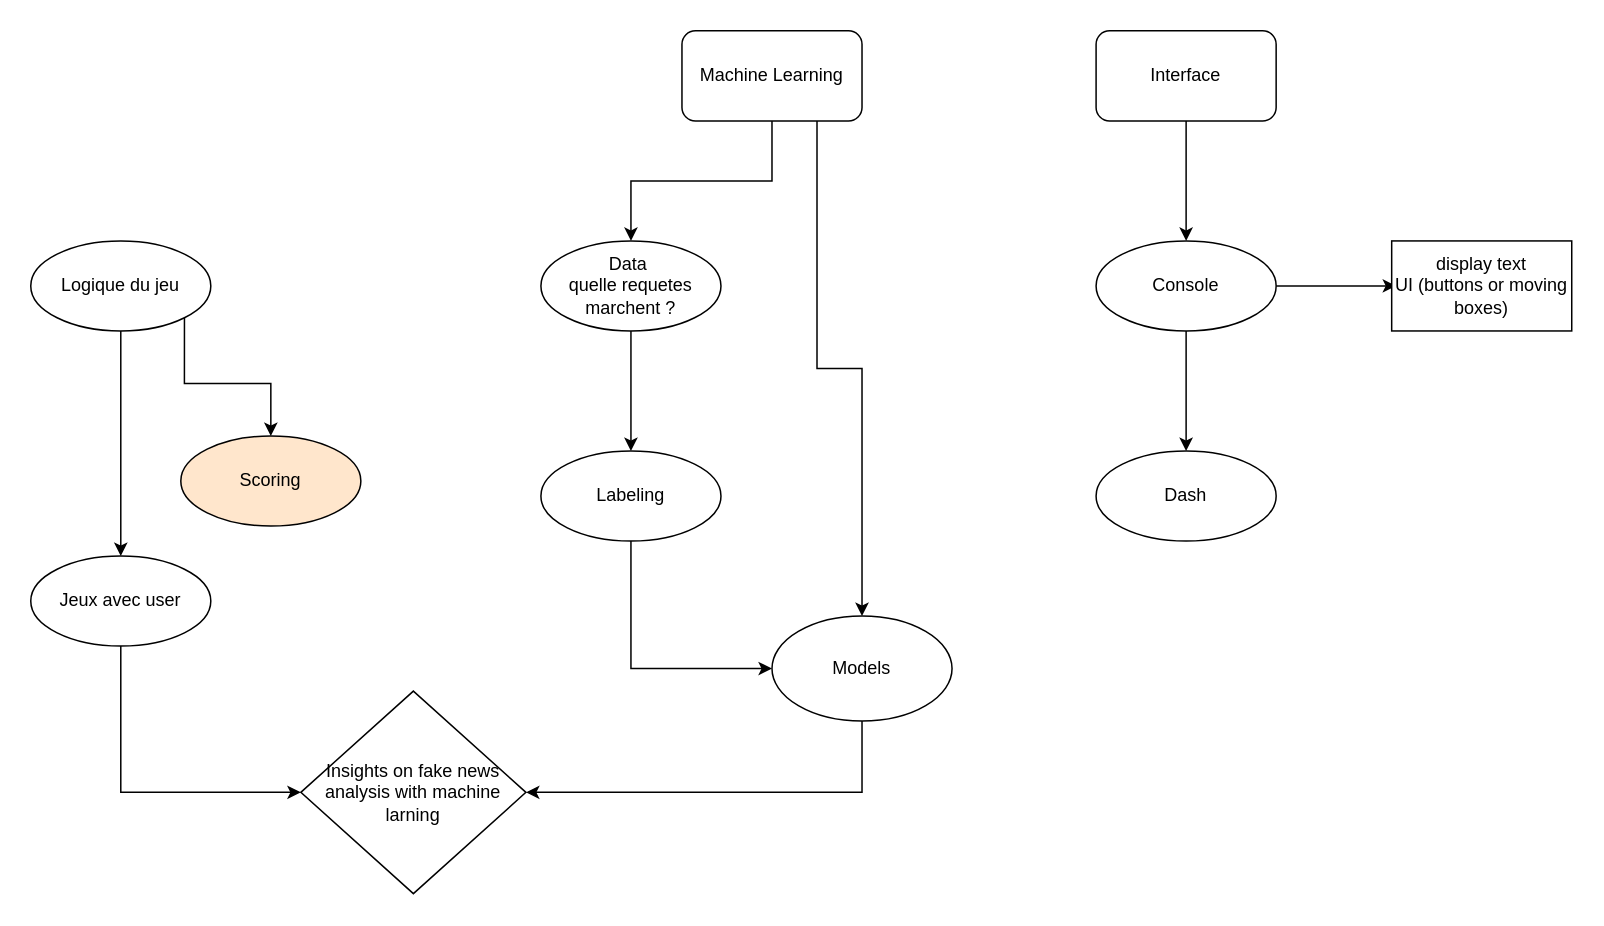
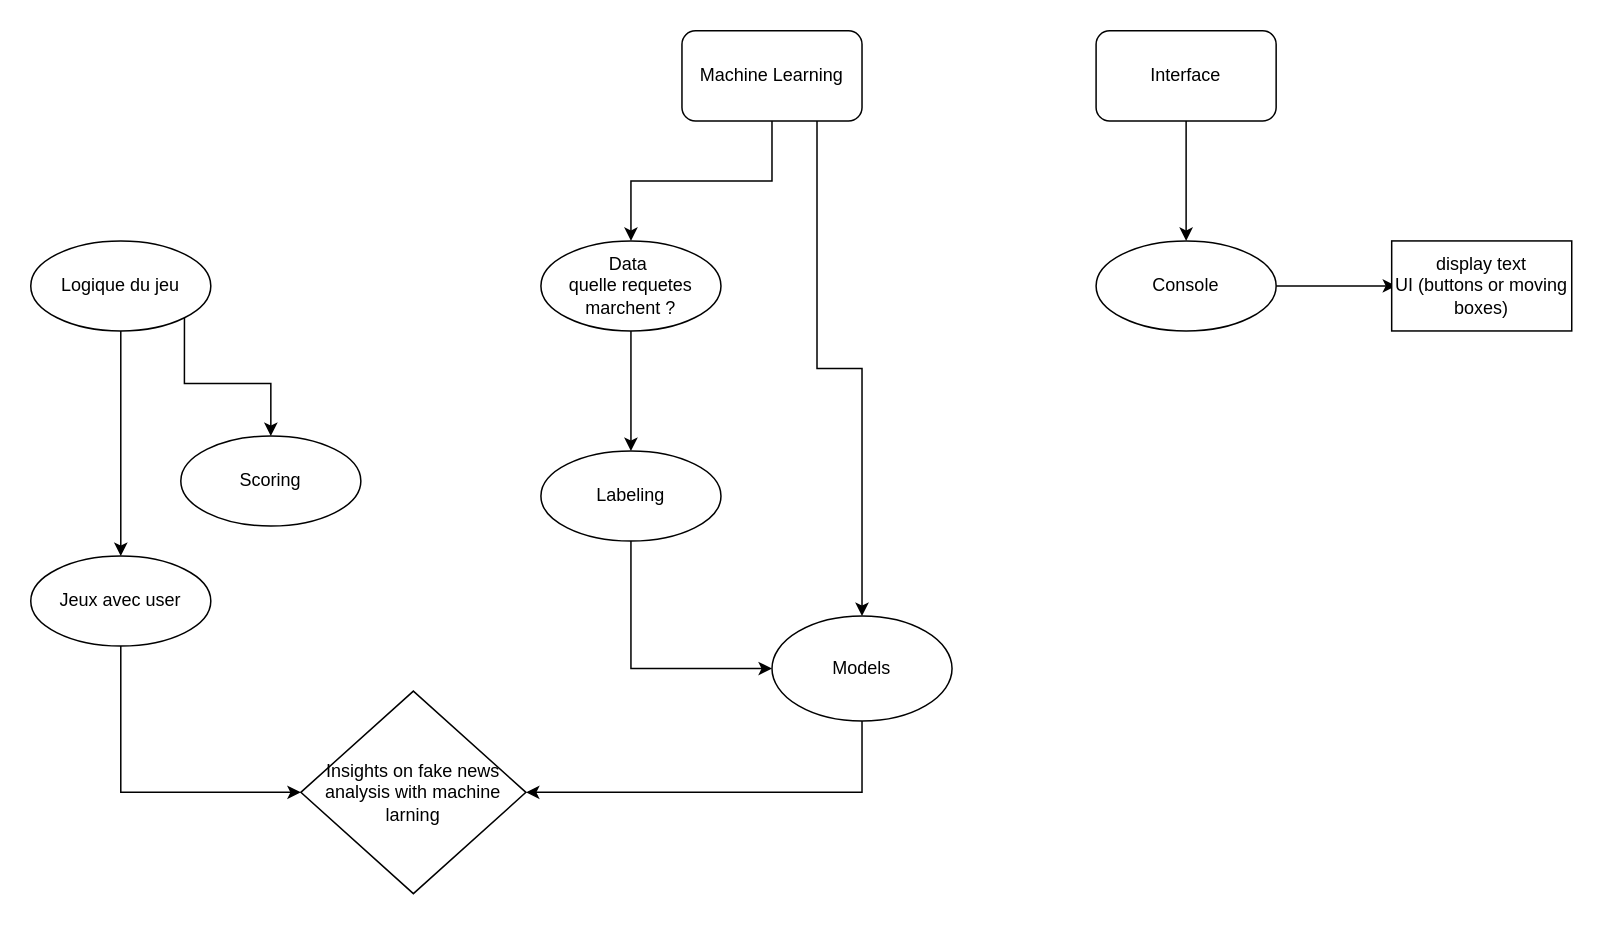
(1186, 386) -> none
(271, 481) -> (271, 481)
(1186, 496) -> none
